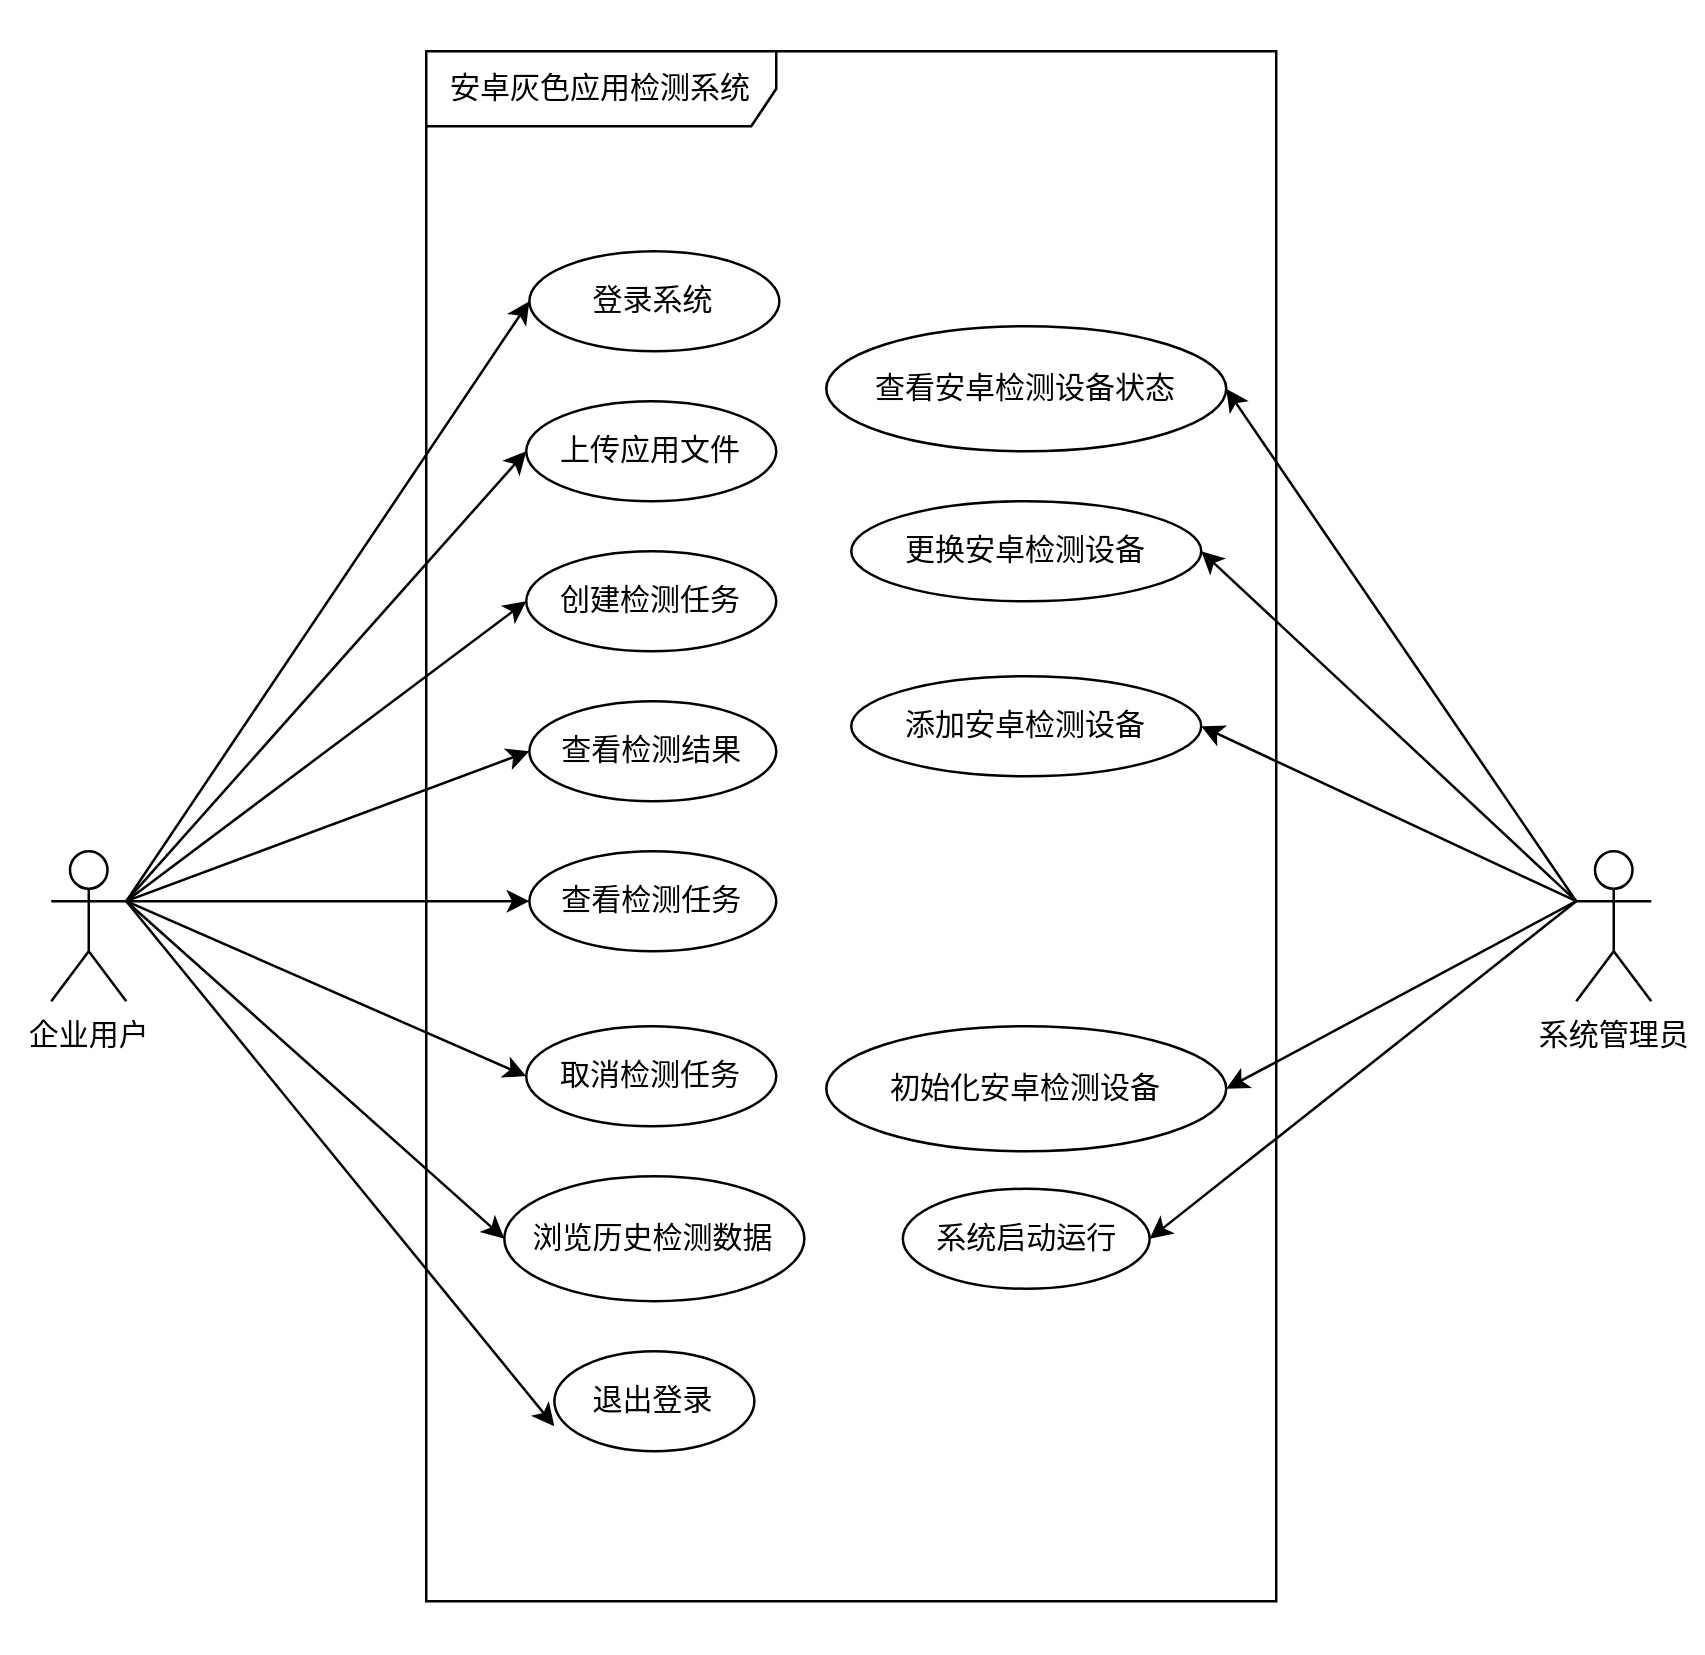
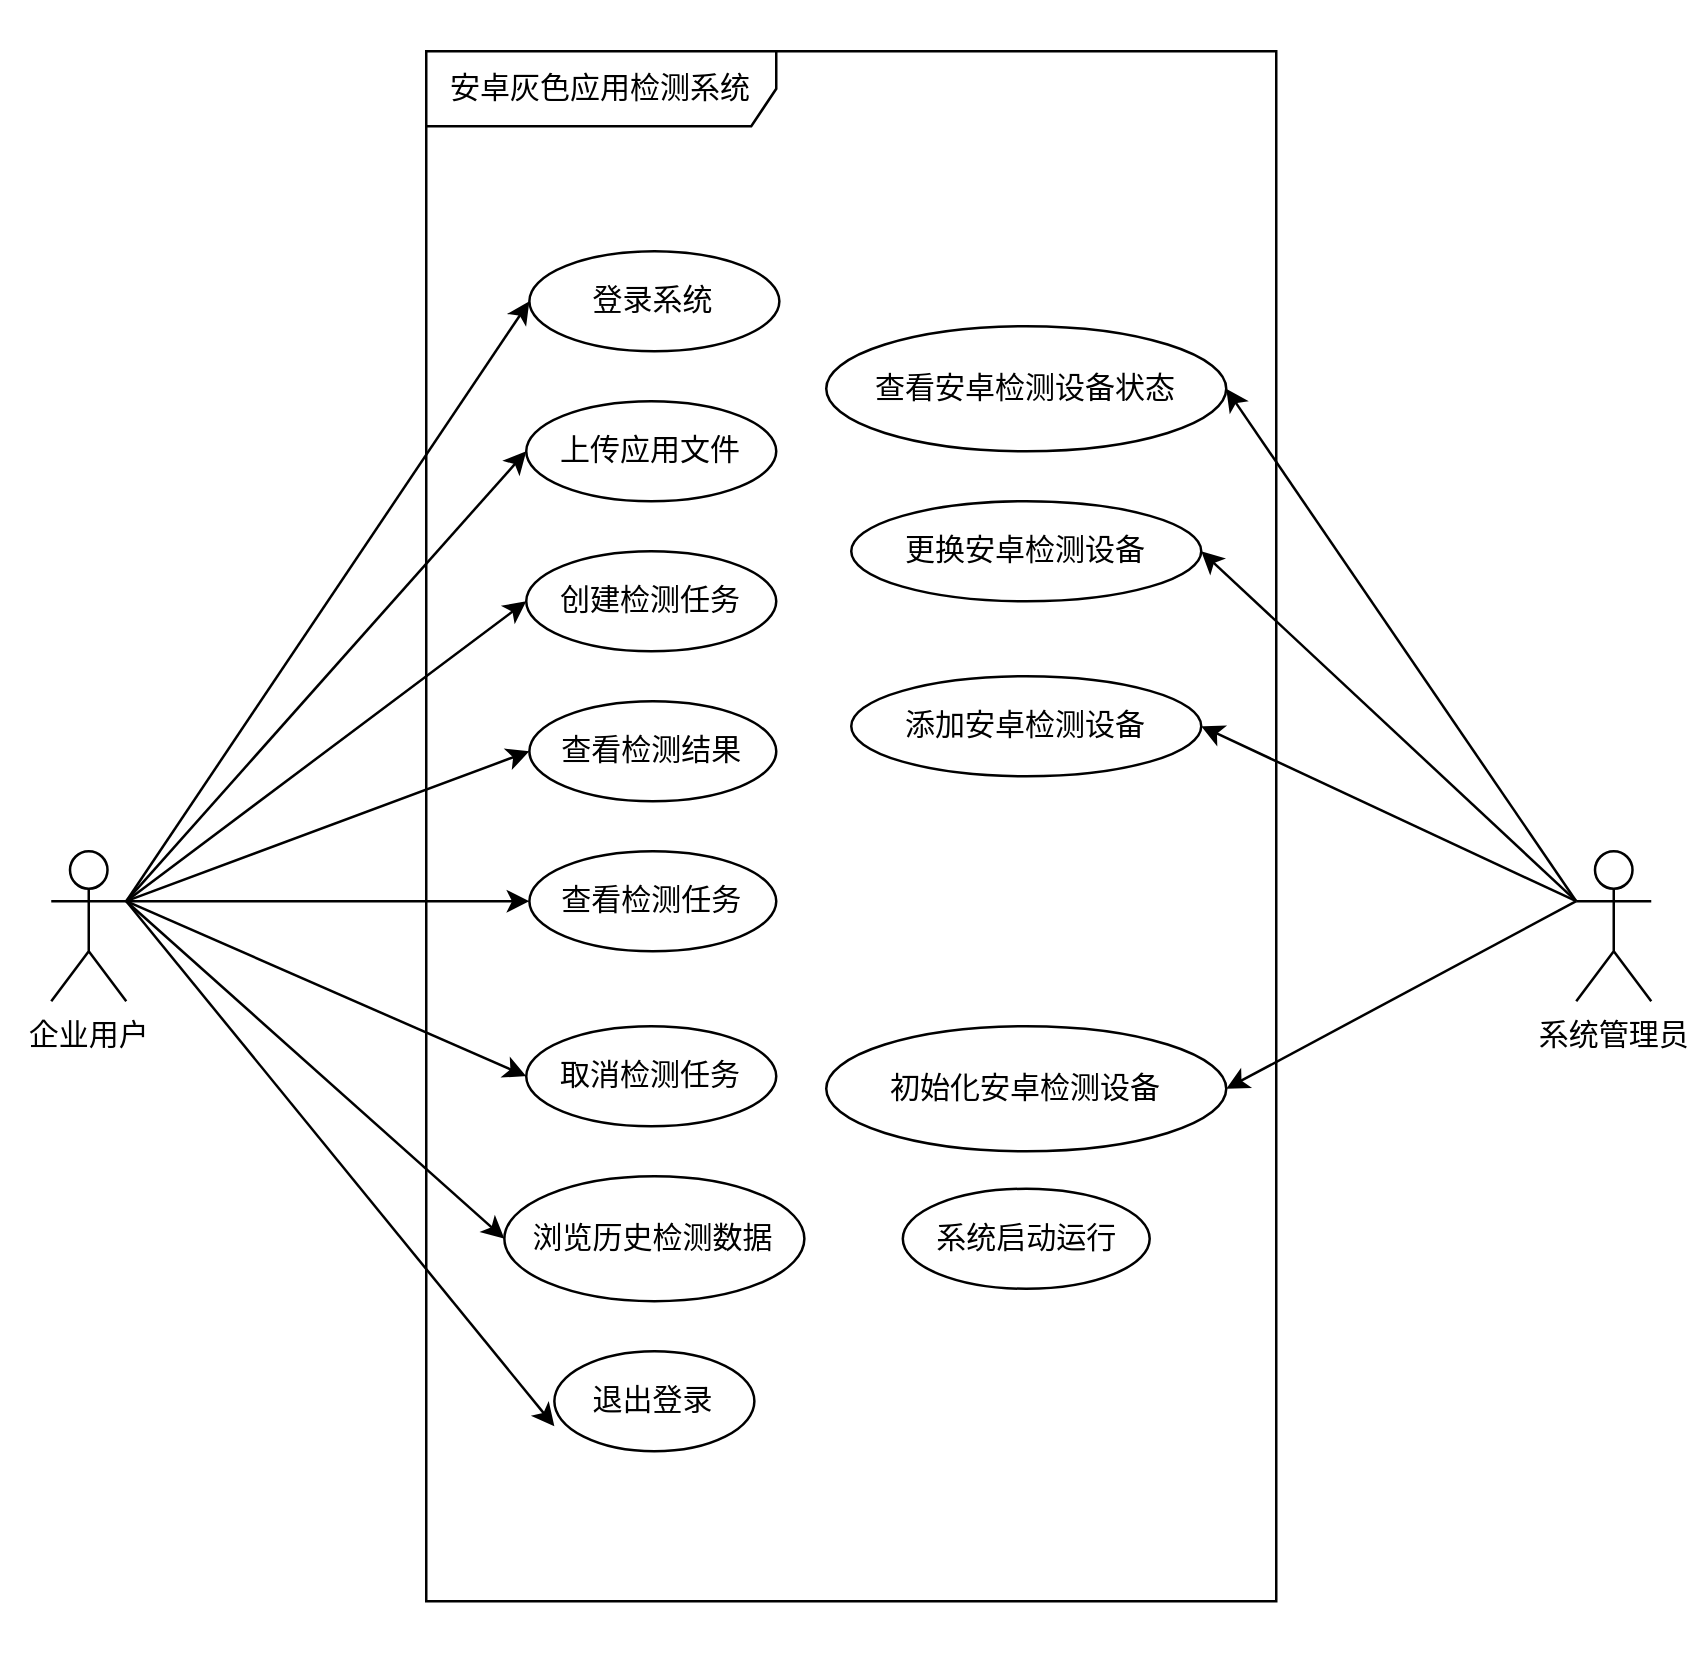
(1421, 1024) -> none
